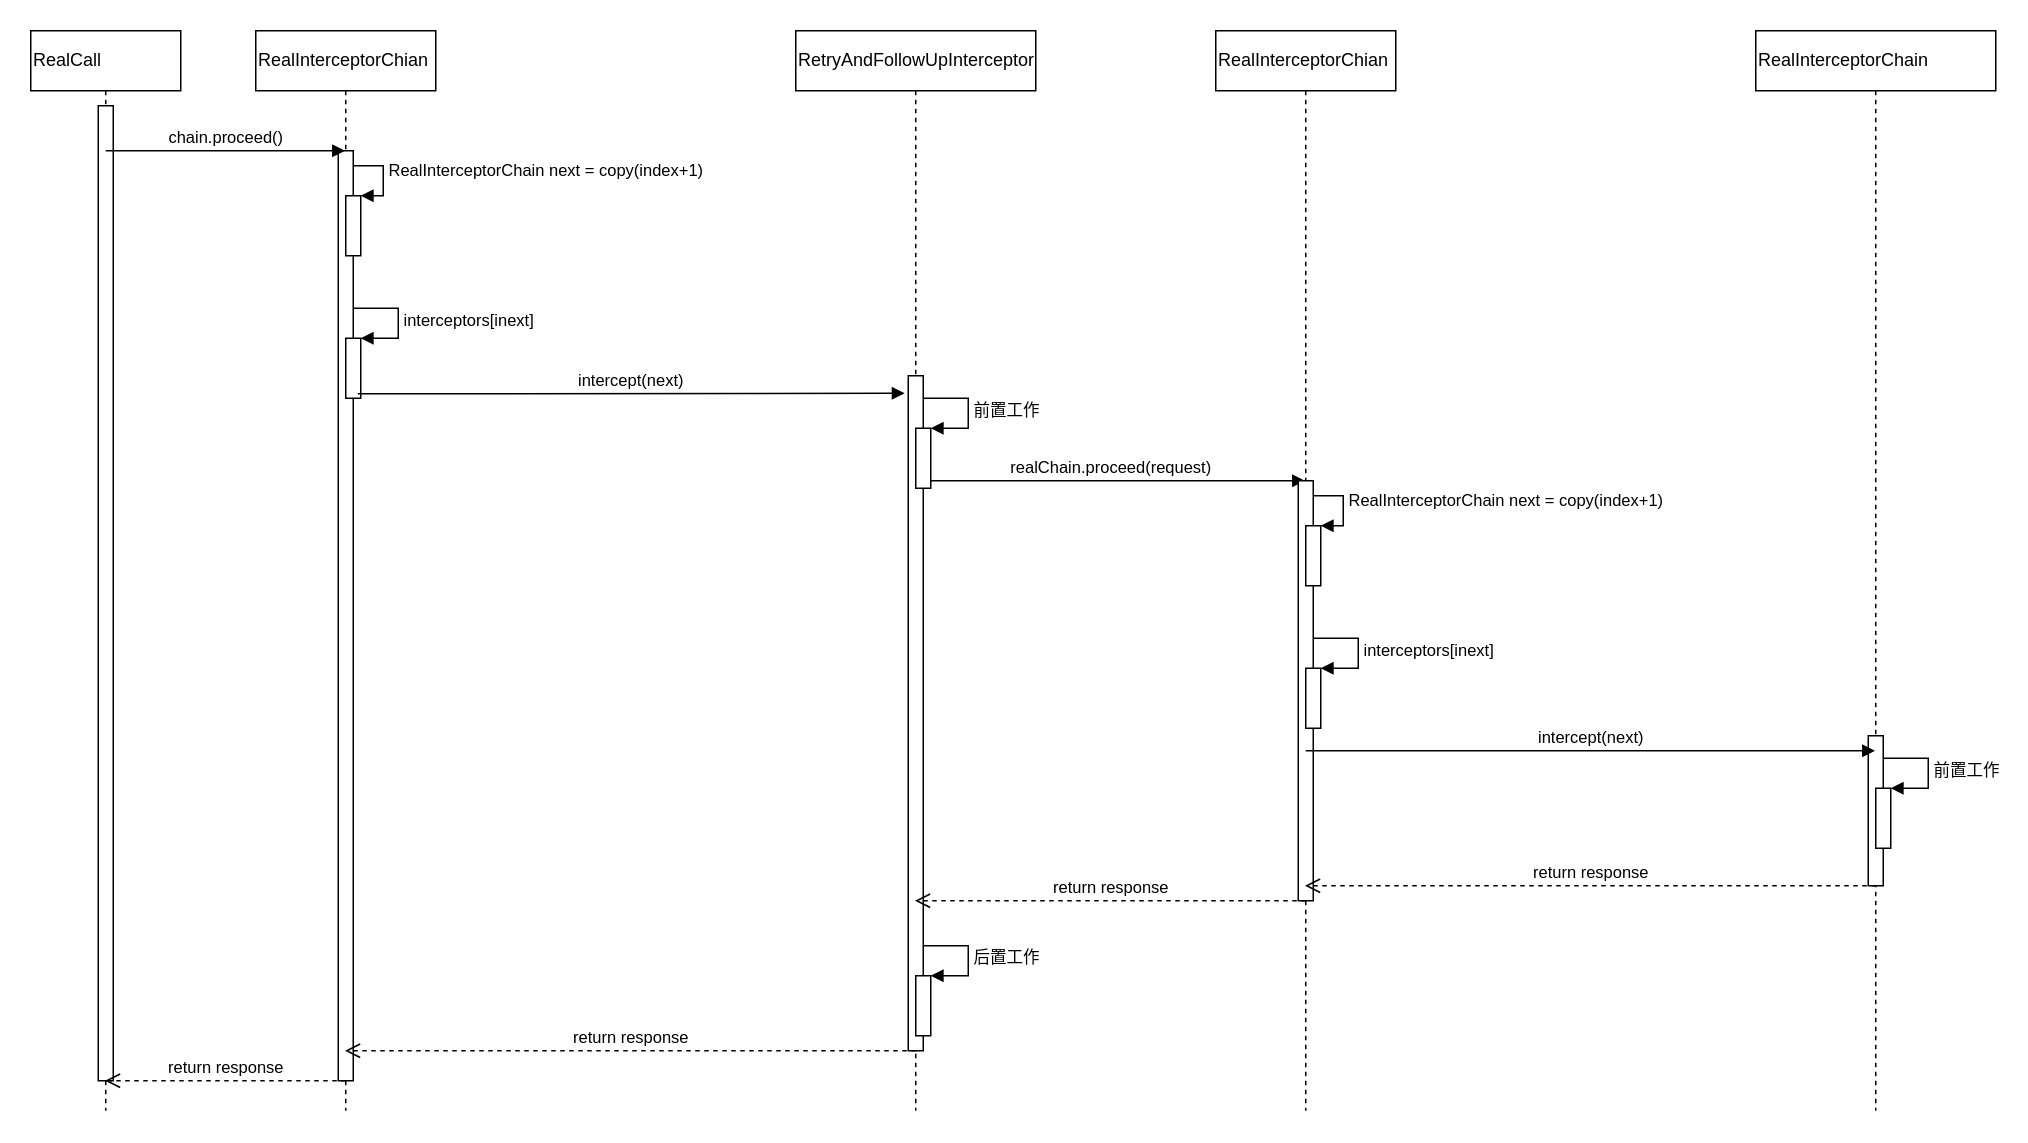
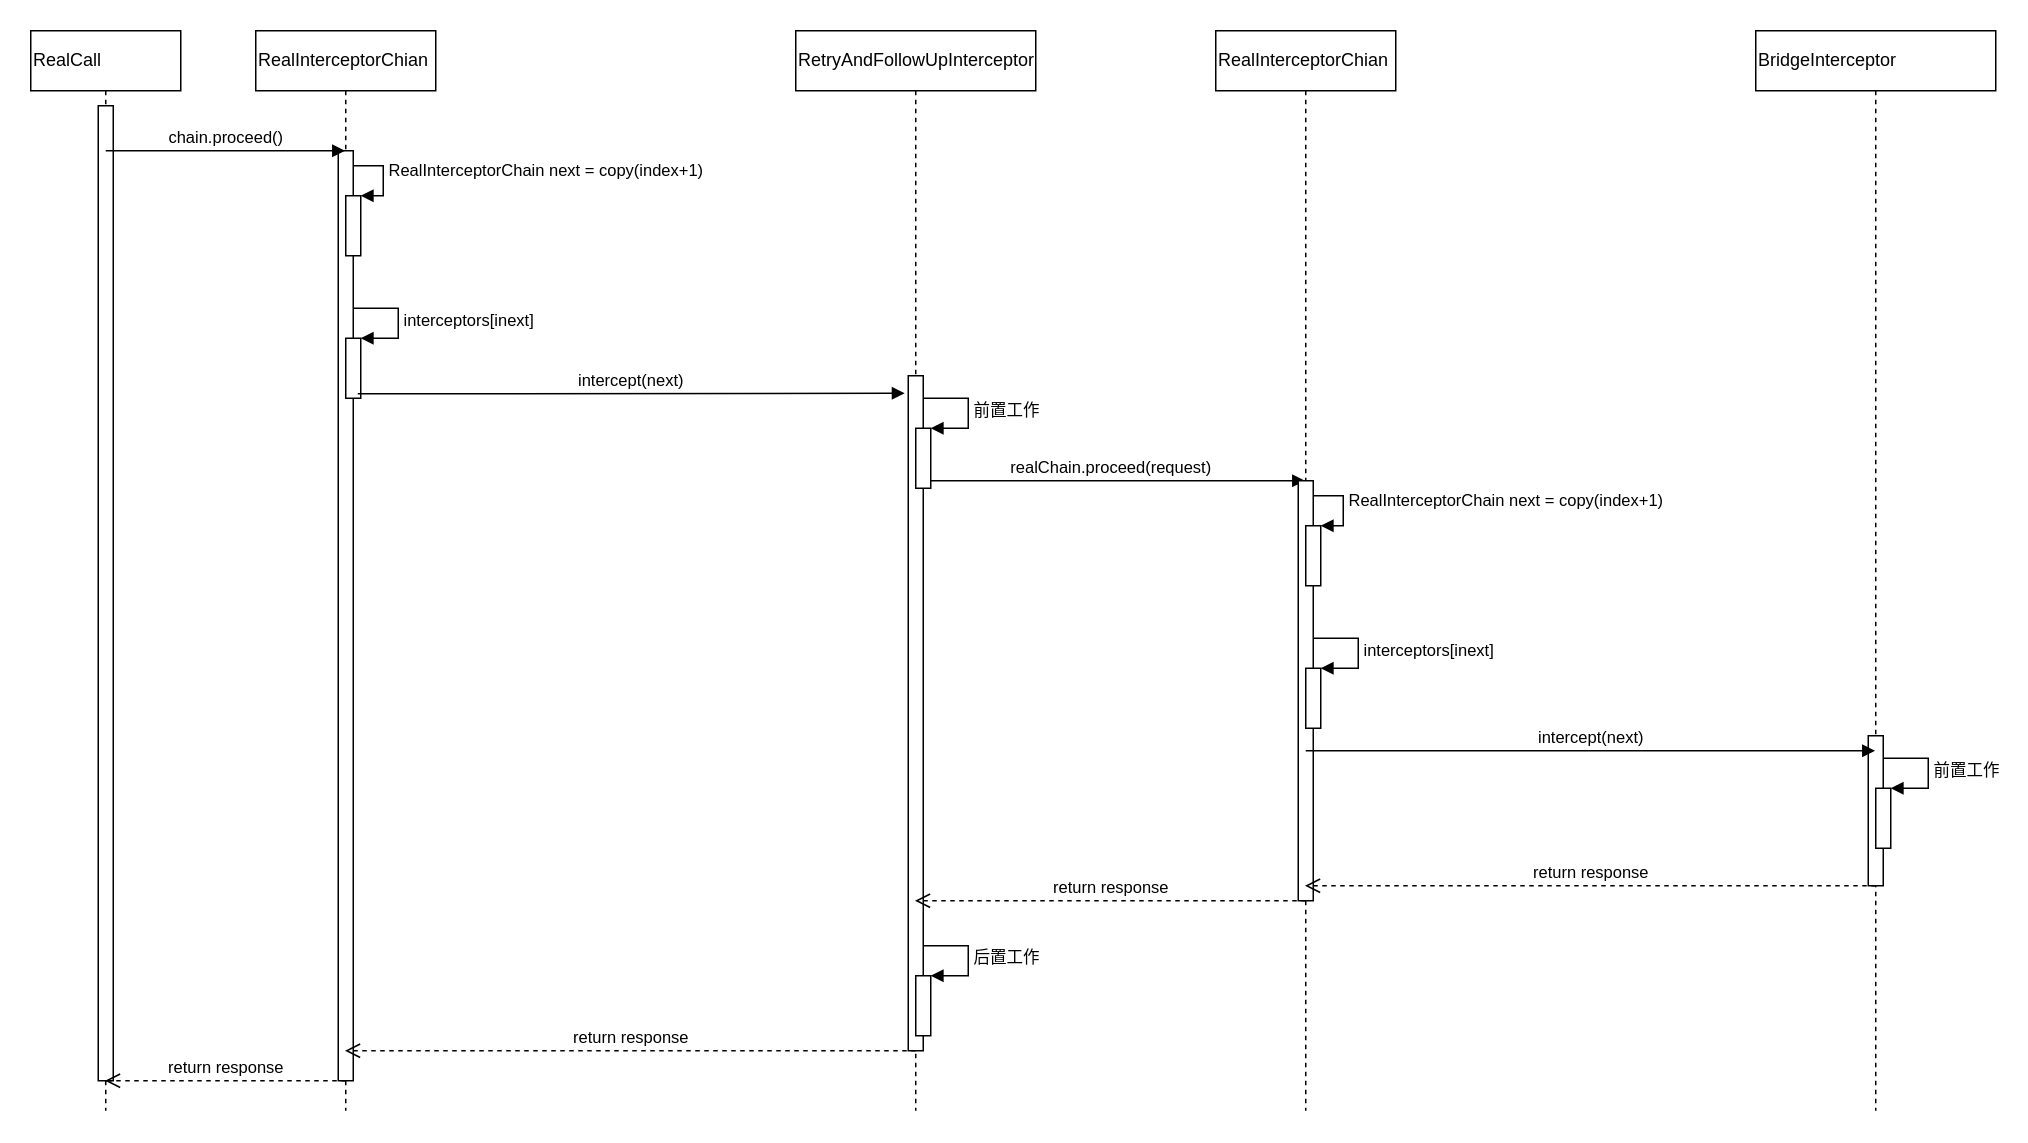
(1855, 61) -> (1842, 61)
